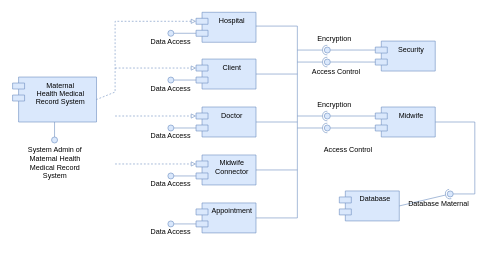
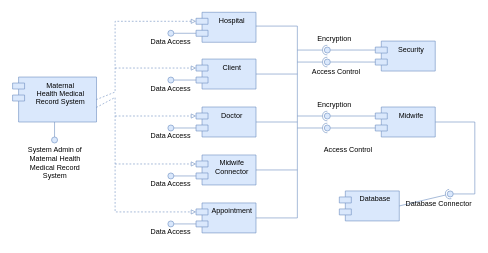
none -> (115, 182)
(439, 204) -> (439, 204)
